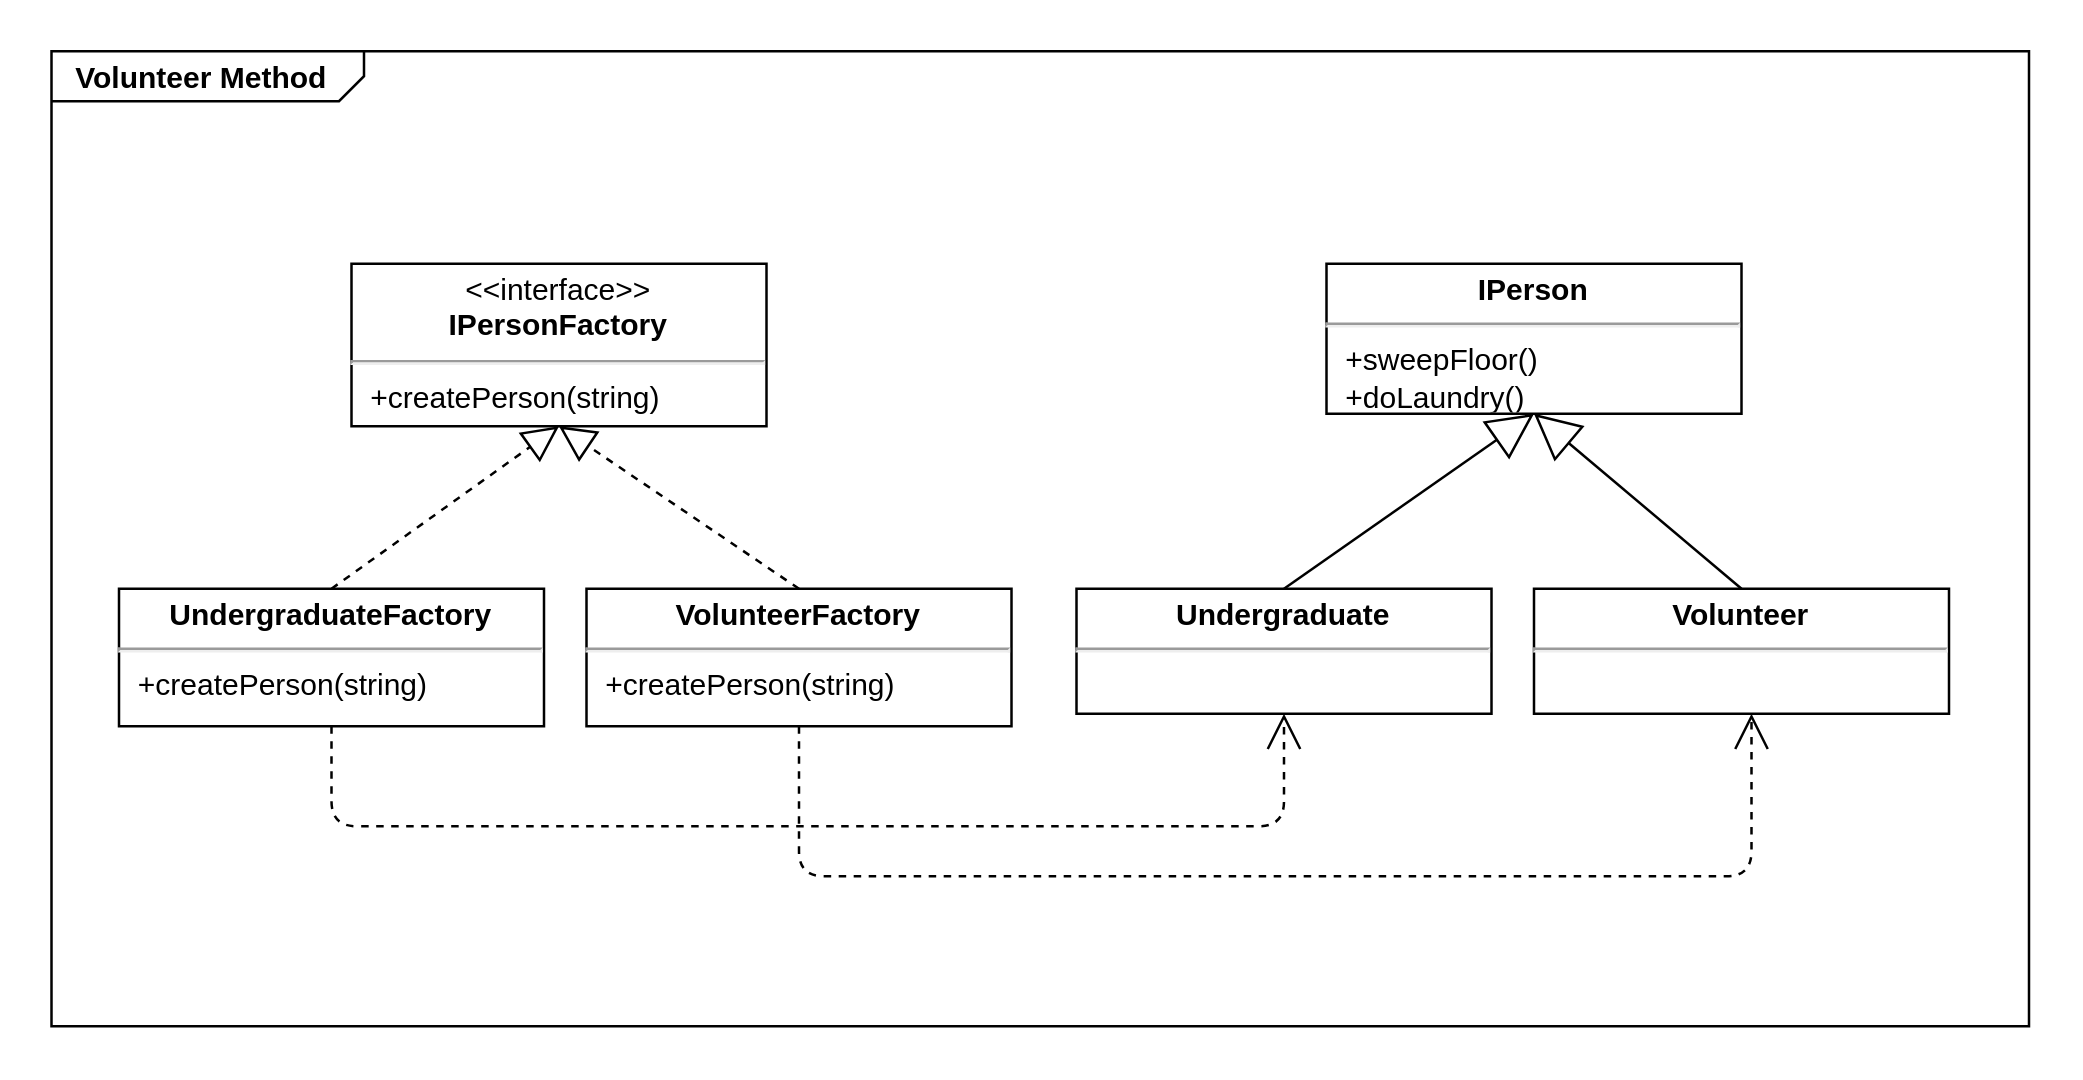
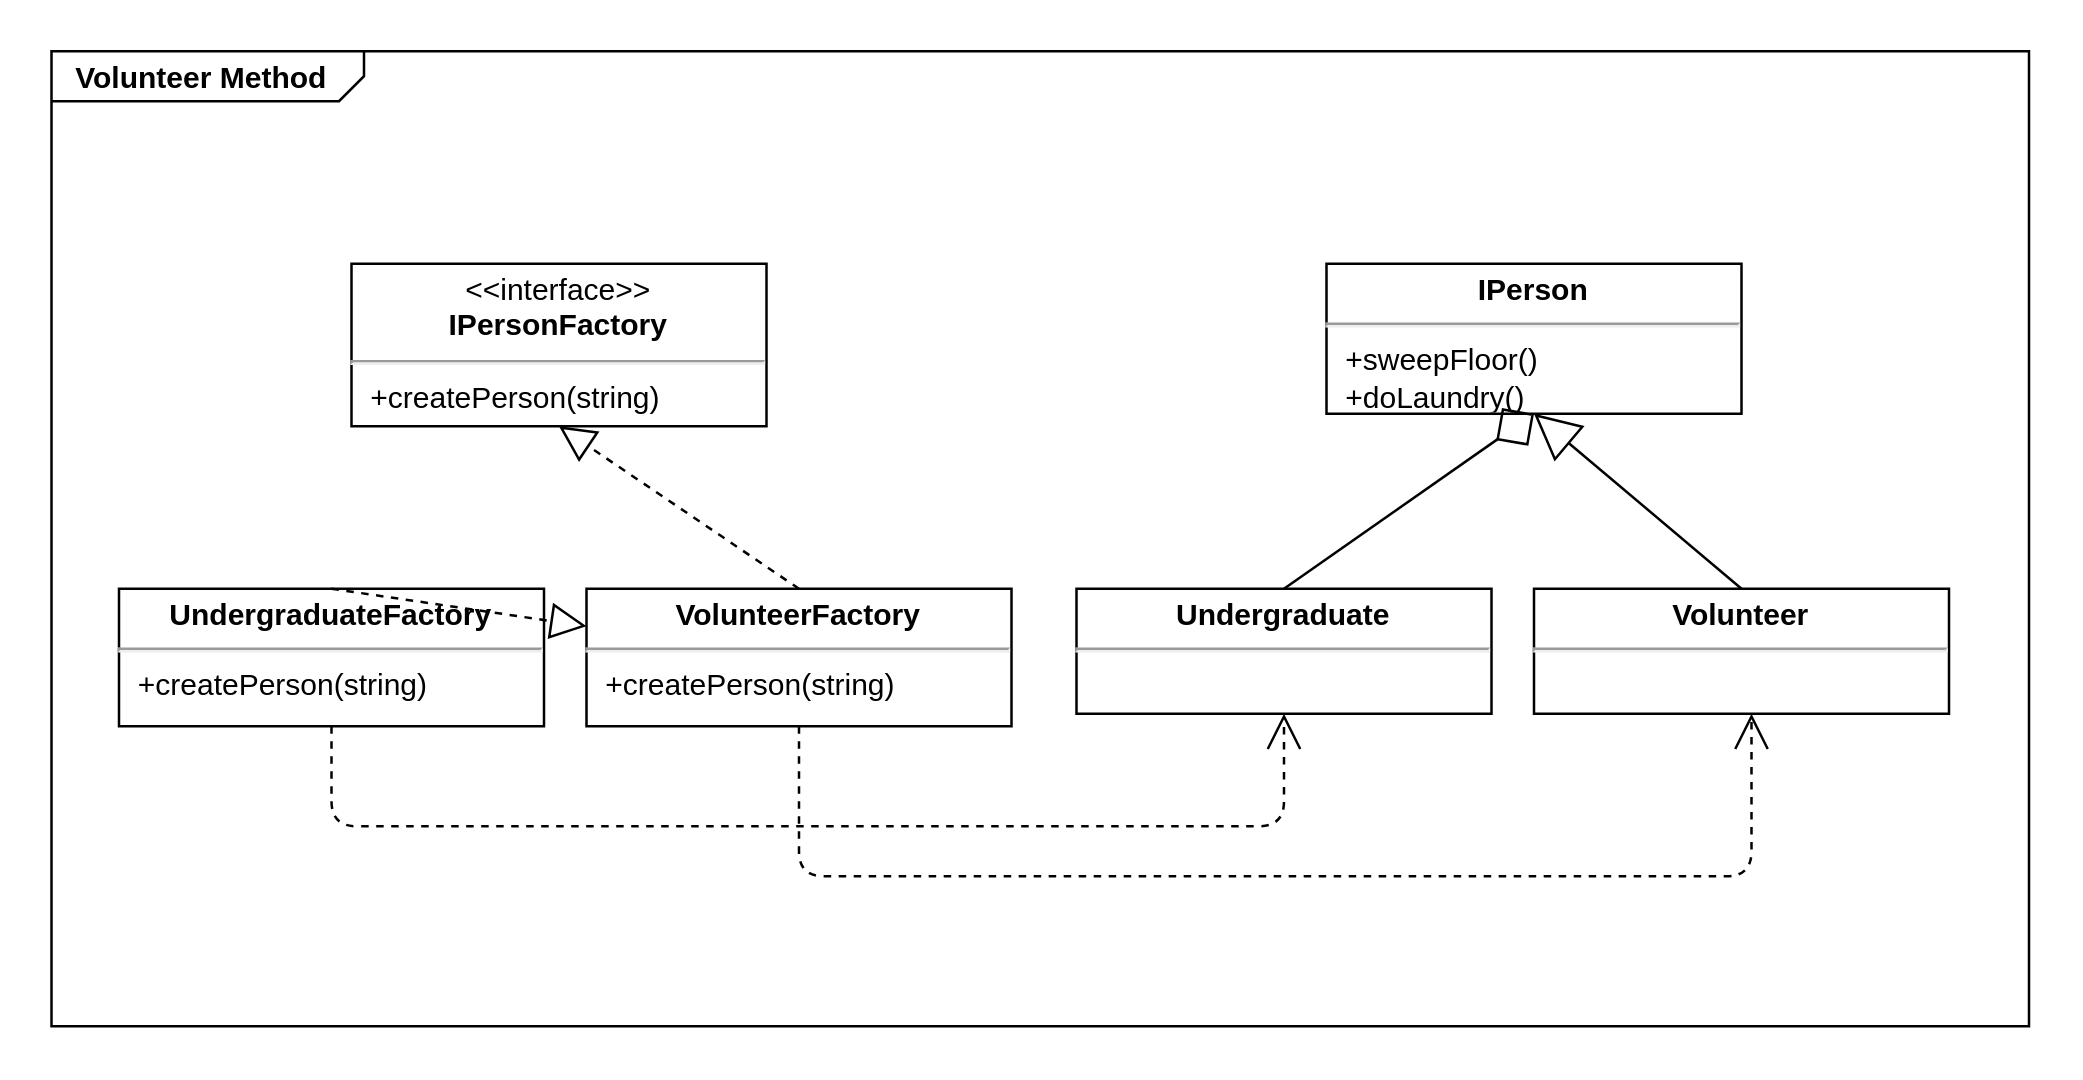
(1496, 440) -> (1496, 440)
(431, 518) -> (442, 605)
